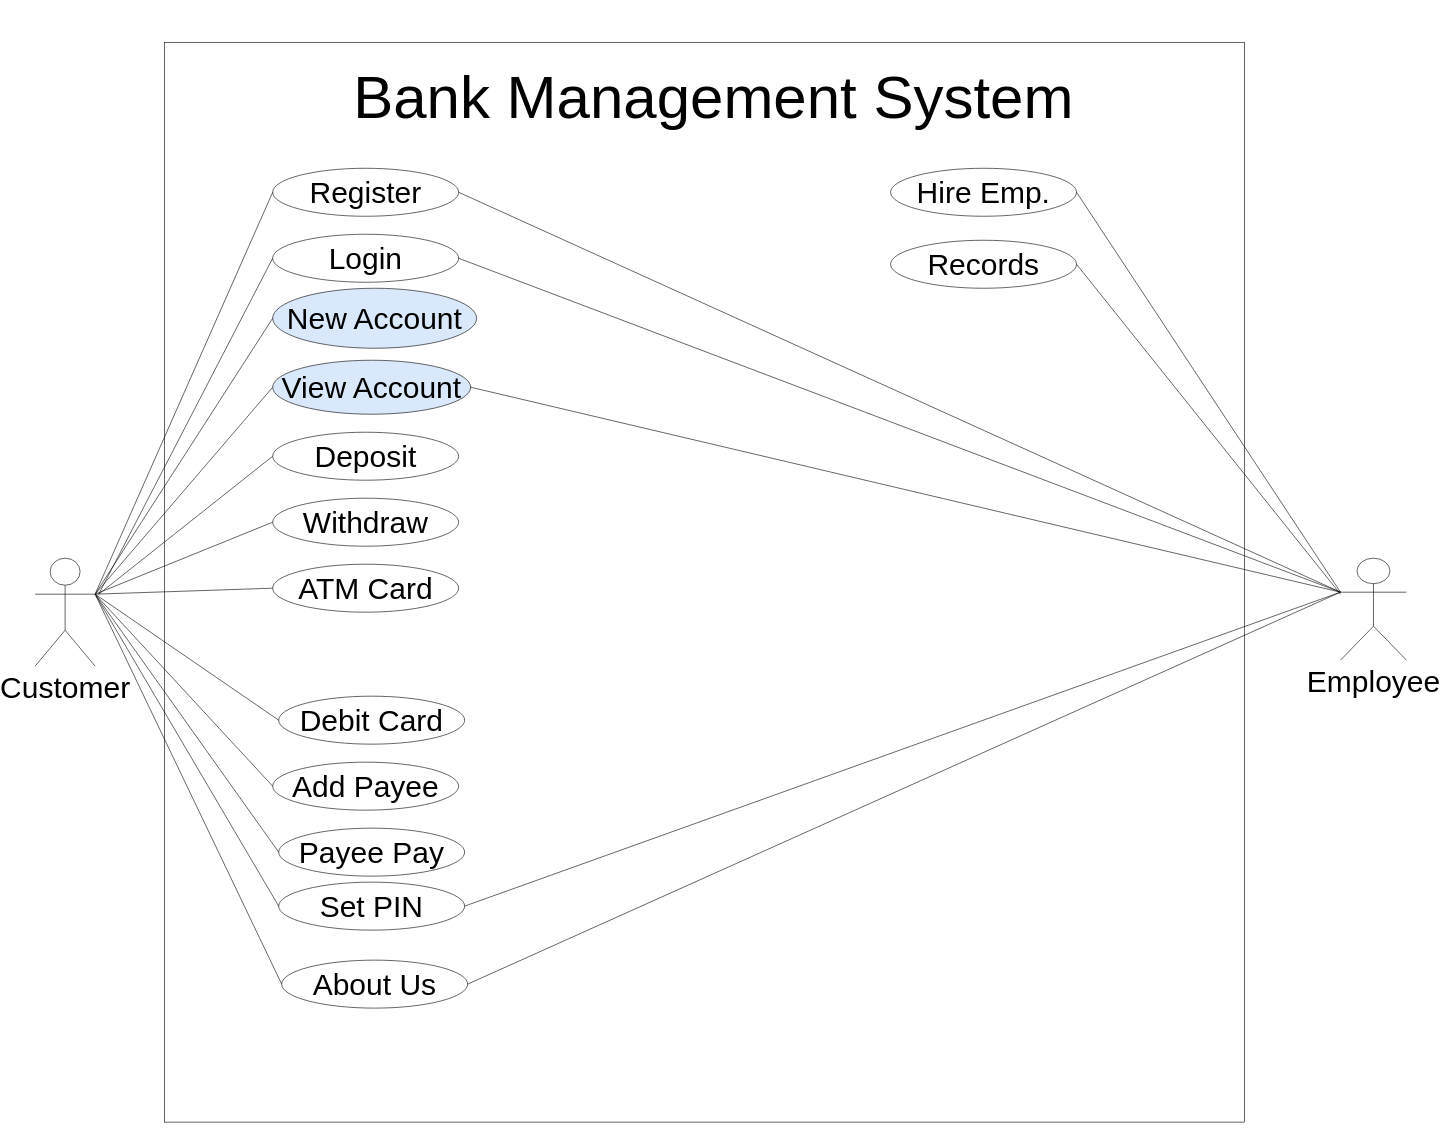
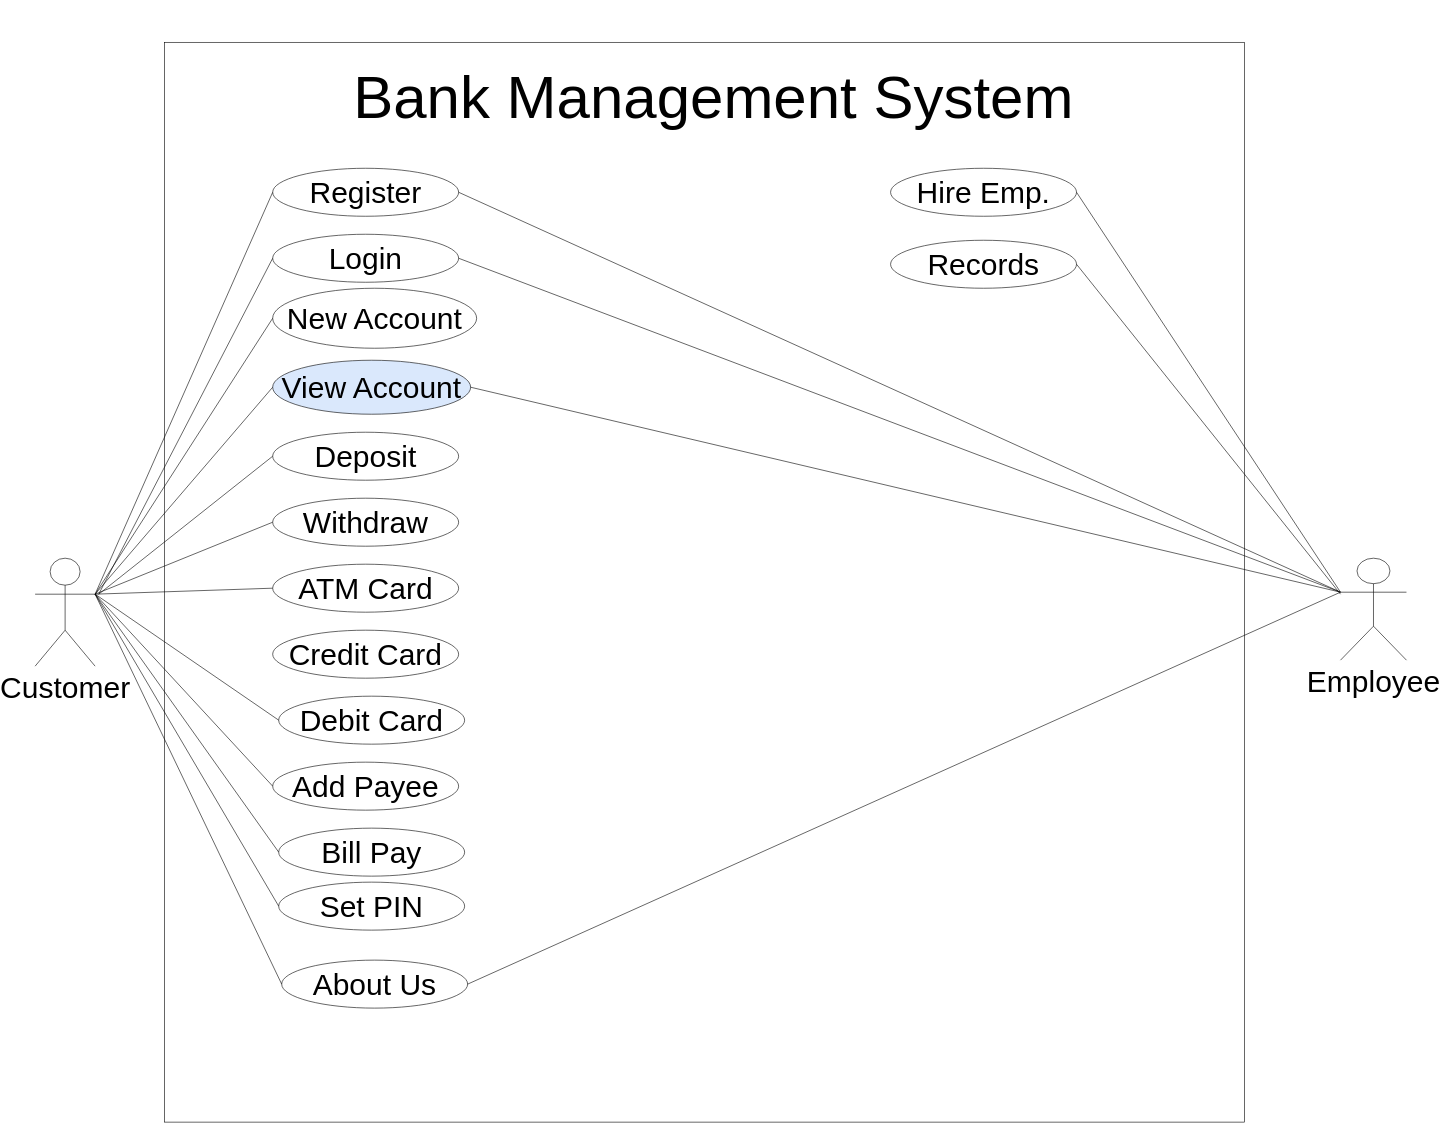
(375, 318) -> (375, 318)
none -> (366, 654)
(892, 753) -> none
(372, 852) -> (372, 852)
